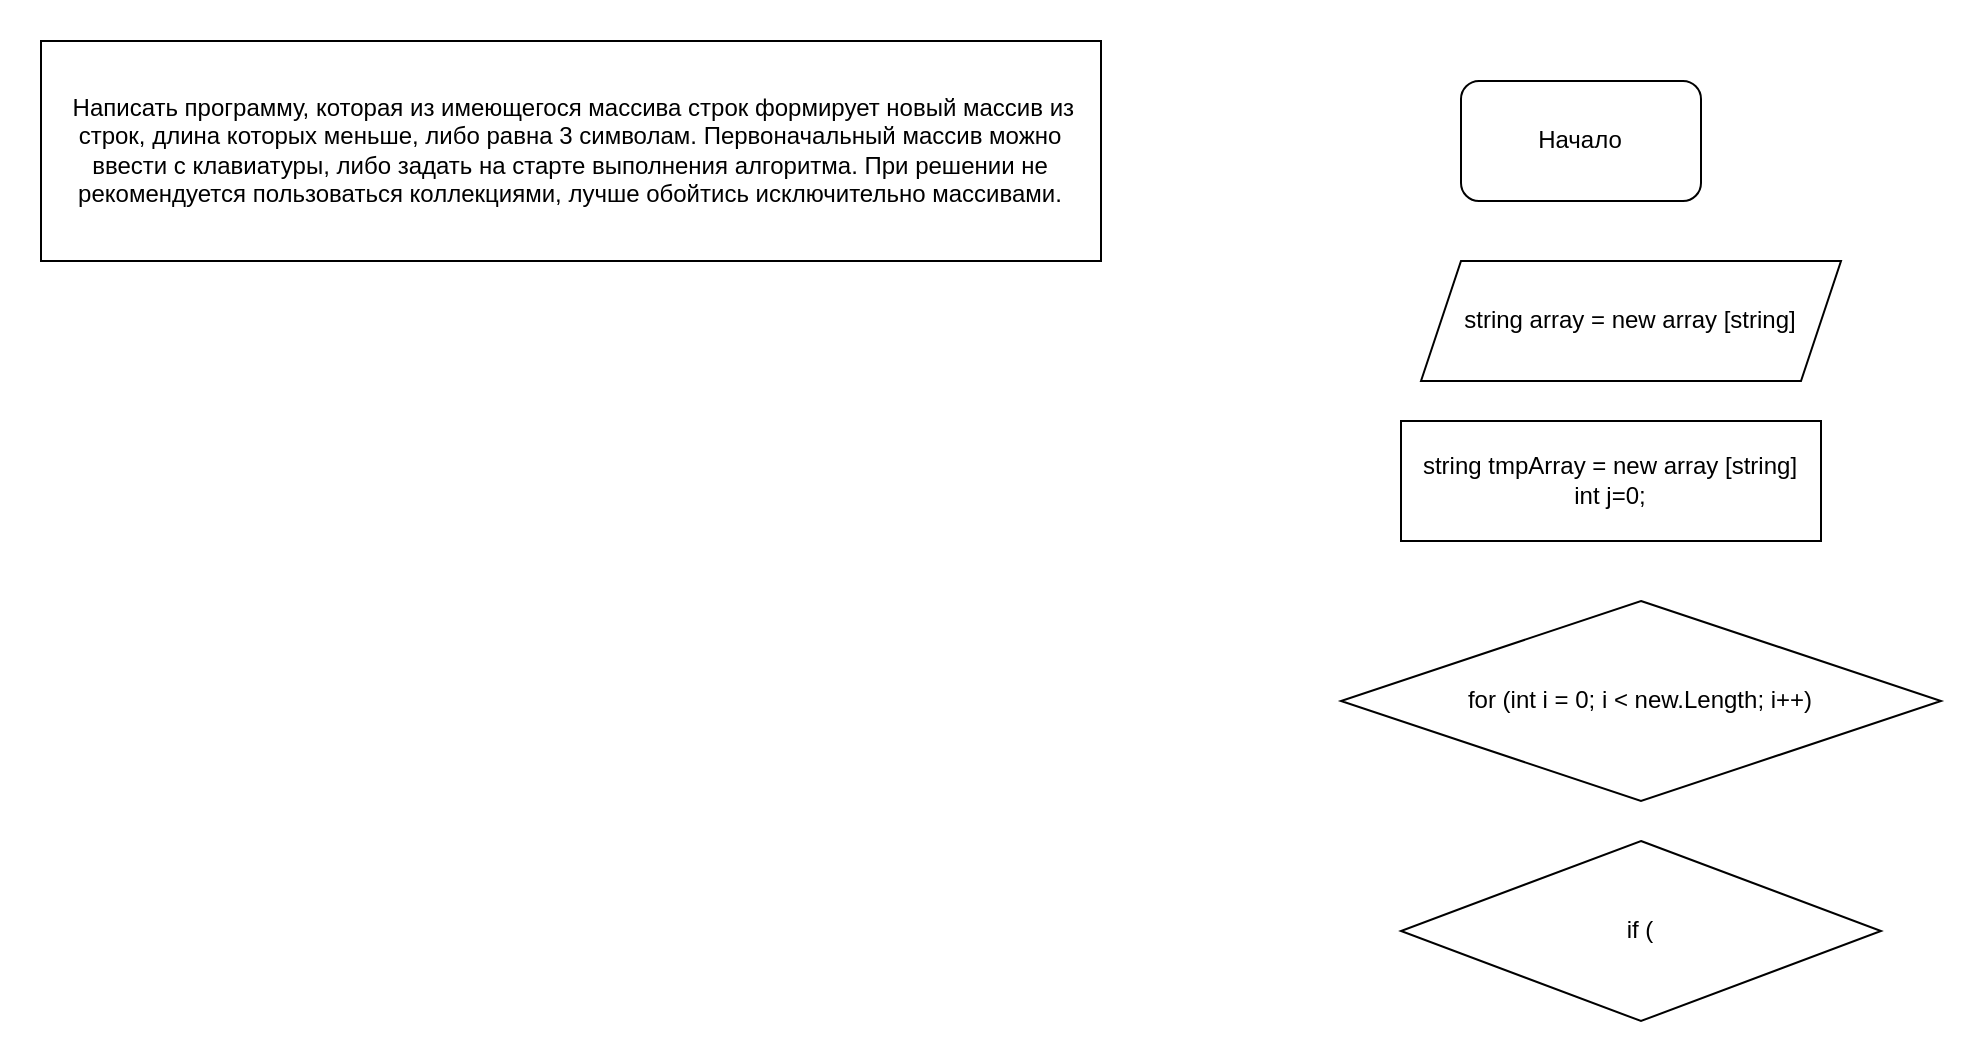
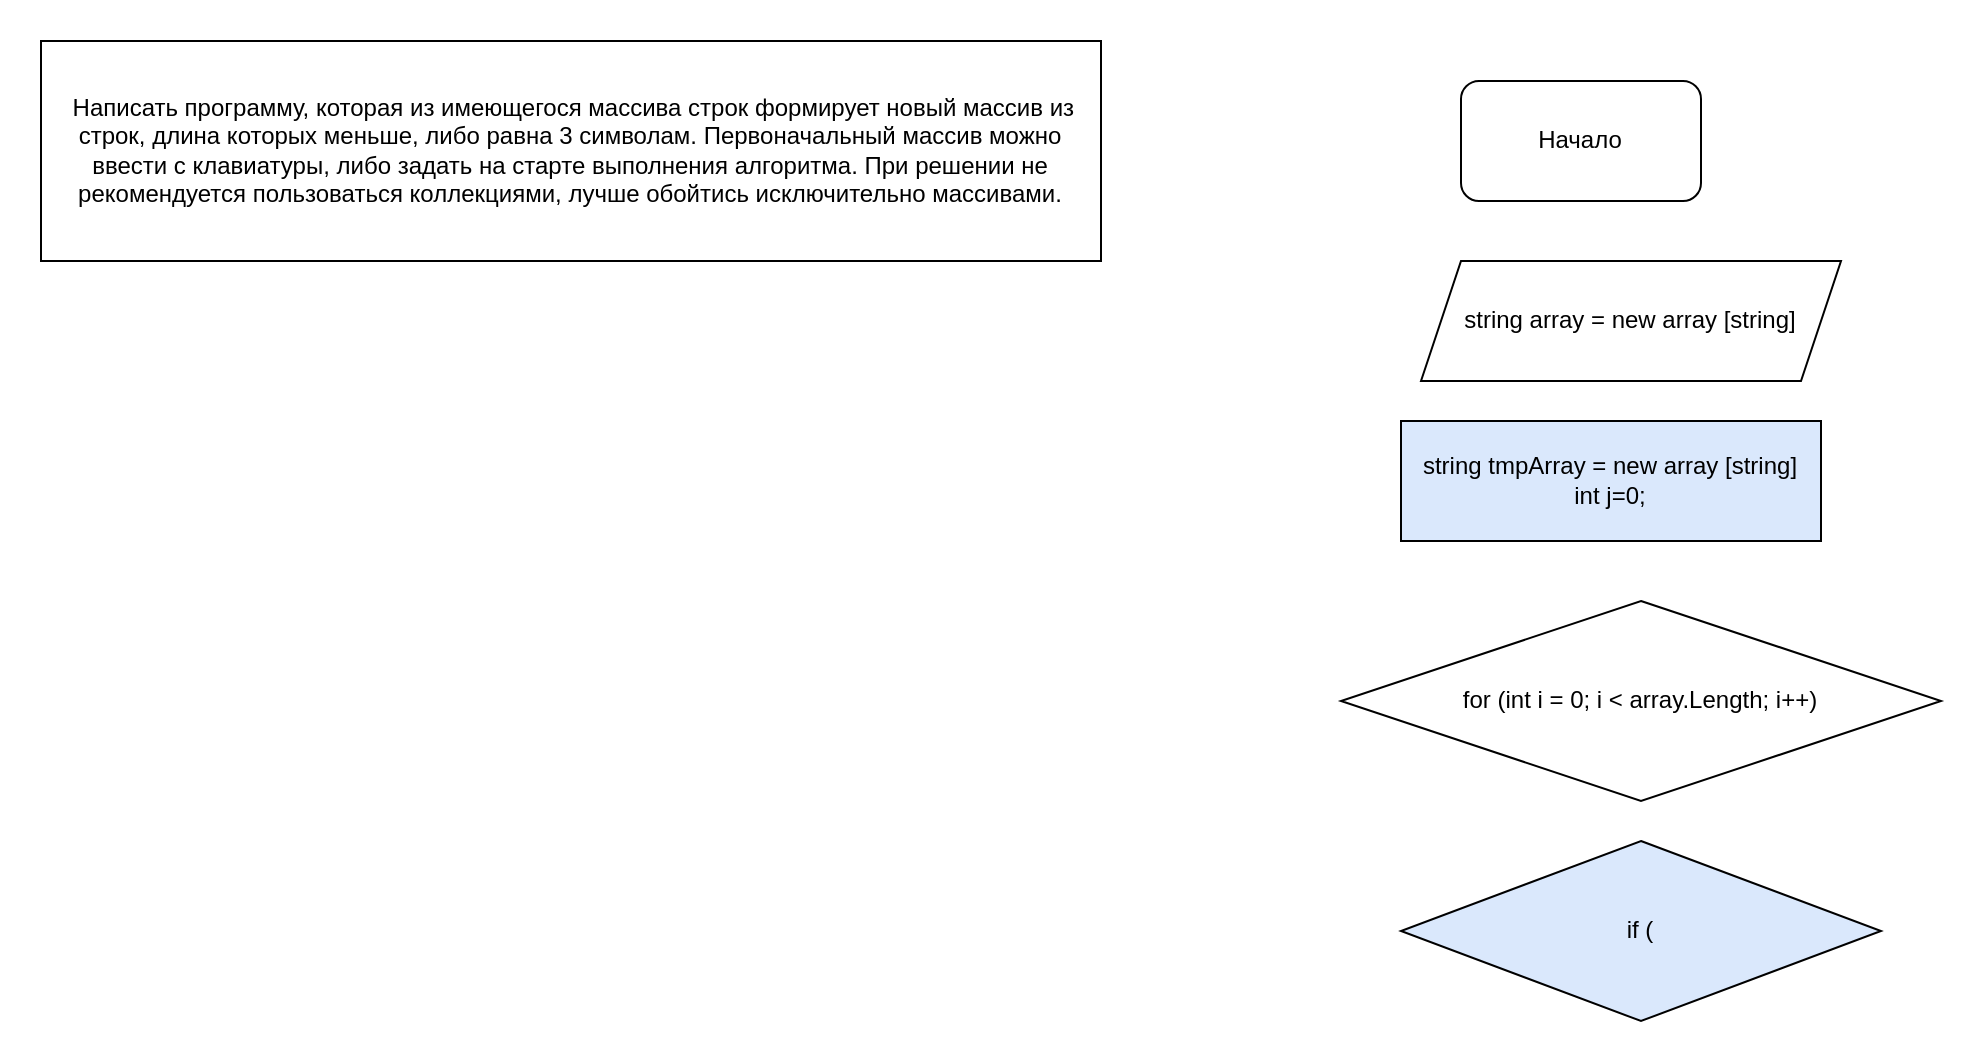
(1611, 481) -> (1611, 481)
(1641, 701) -> (1641, 701)
(1641, 931) -> (1641, 931)
